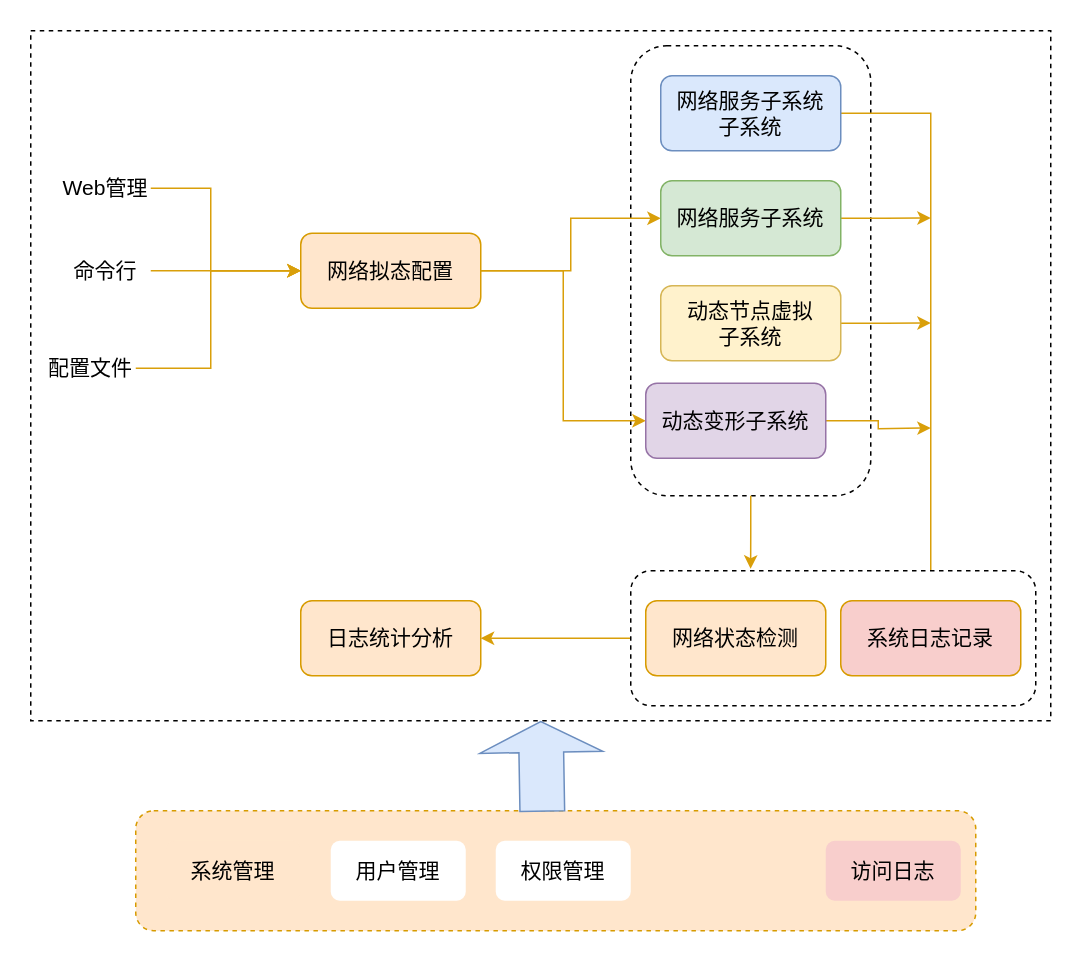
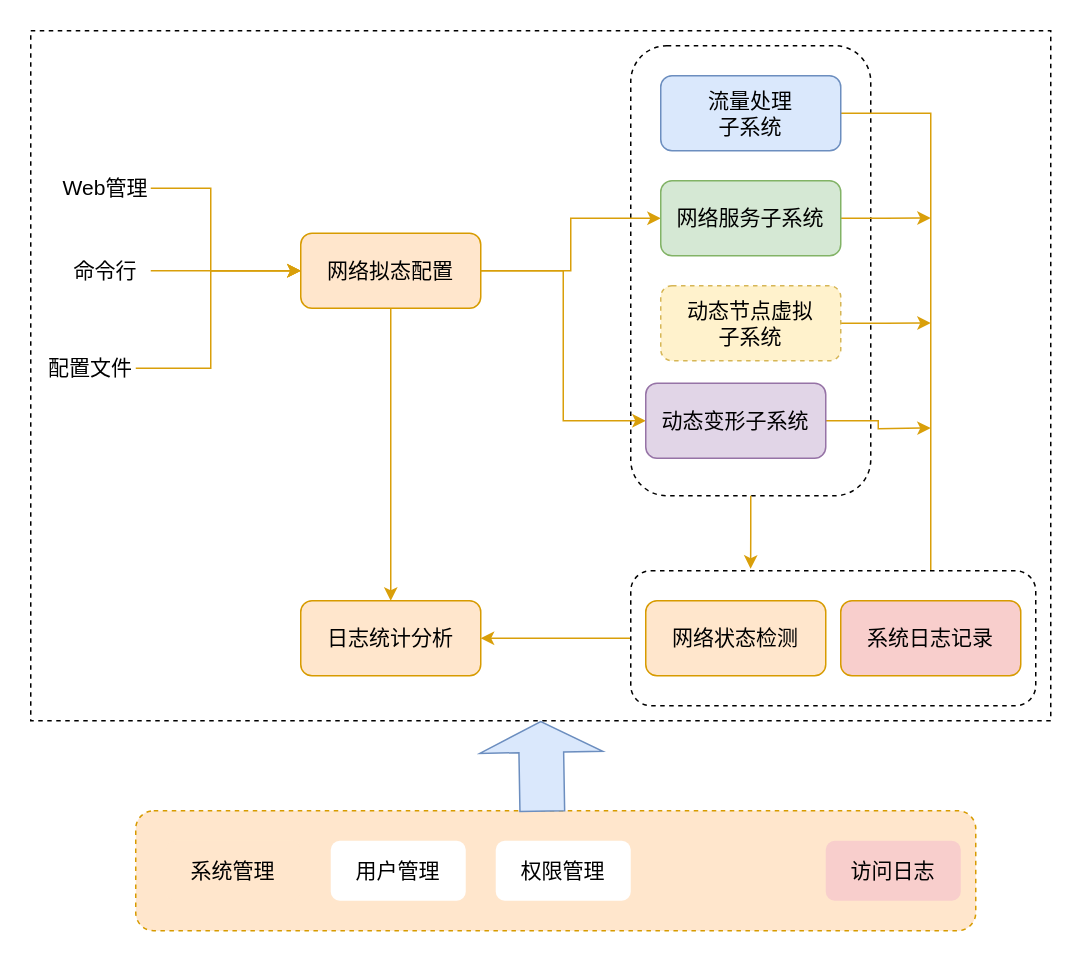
(751, 113) -> (751, 113)
(751, 323) -> (751, 323)
none -> (391, 450)
